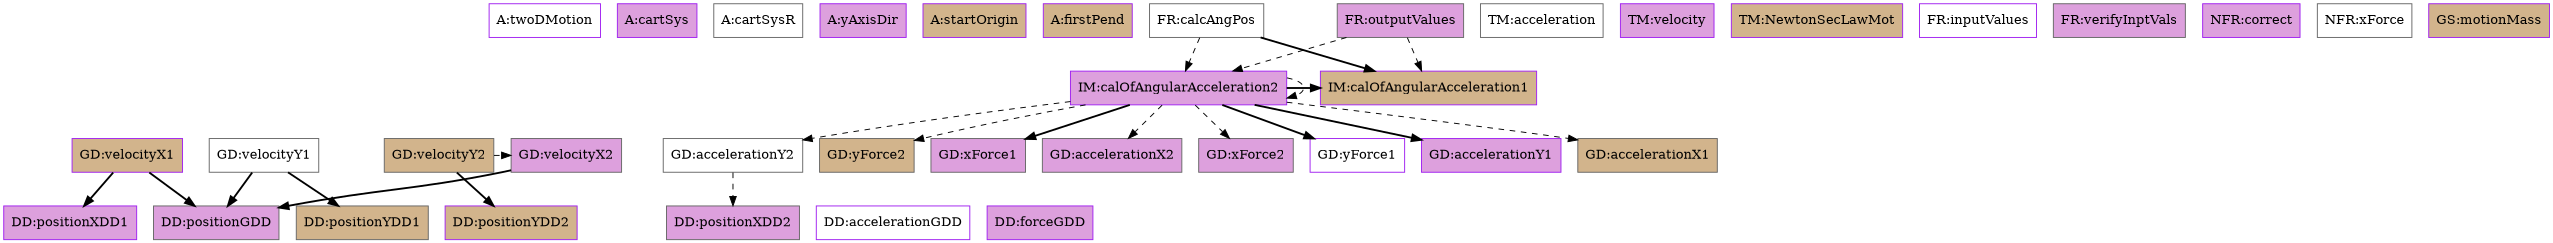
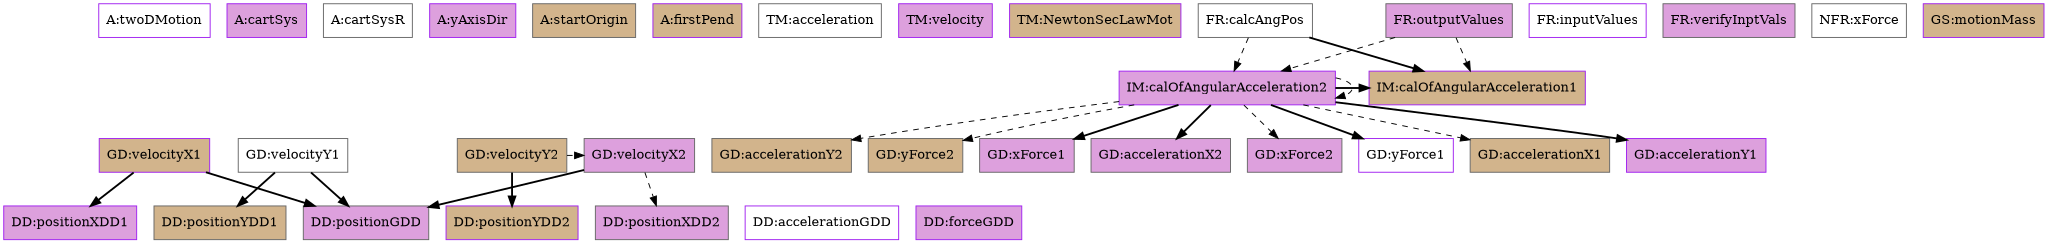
(974, 21) -> (584, 21)
(2251, 21) -> none
(1149, 118) -> (1197, 118)
(733, 155) -> (782, 155)
(733, 185) -> (649, 185)
